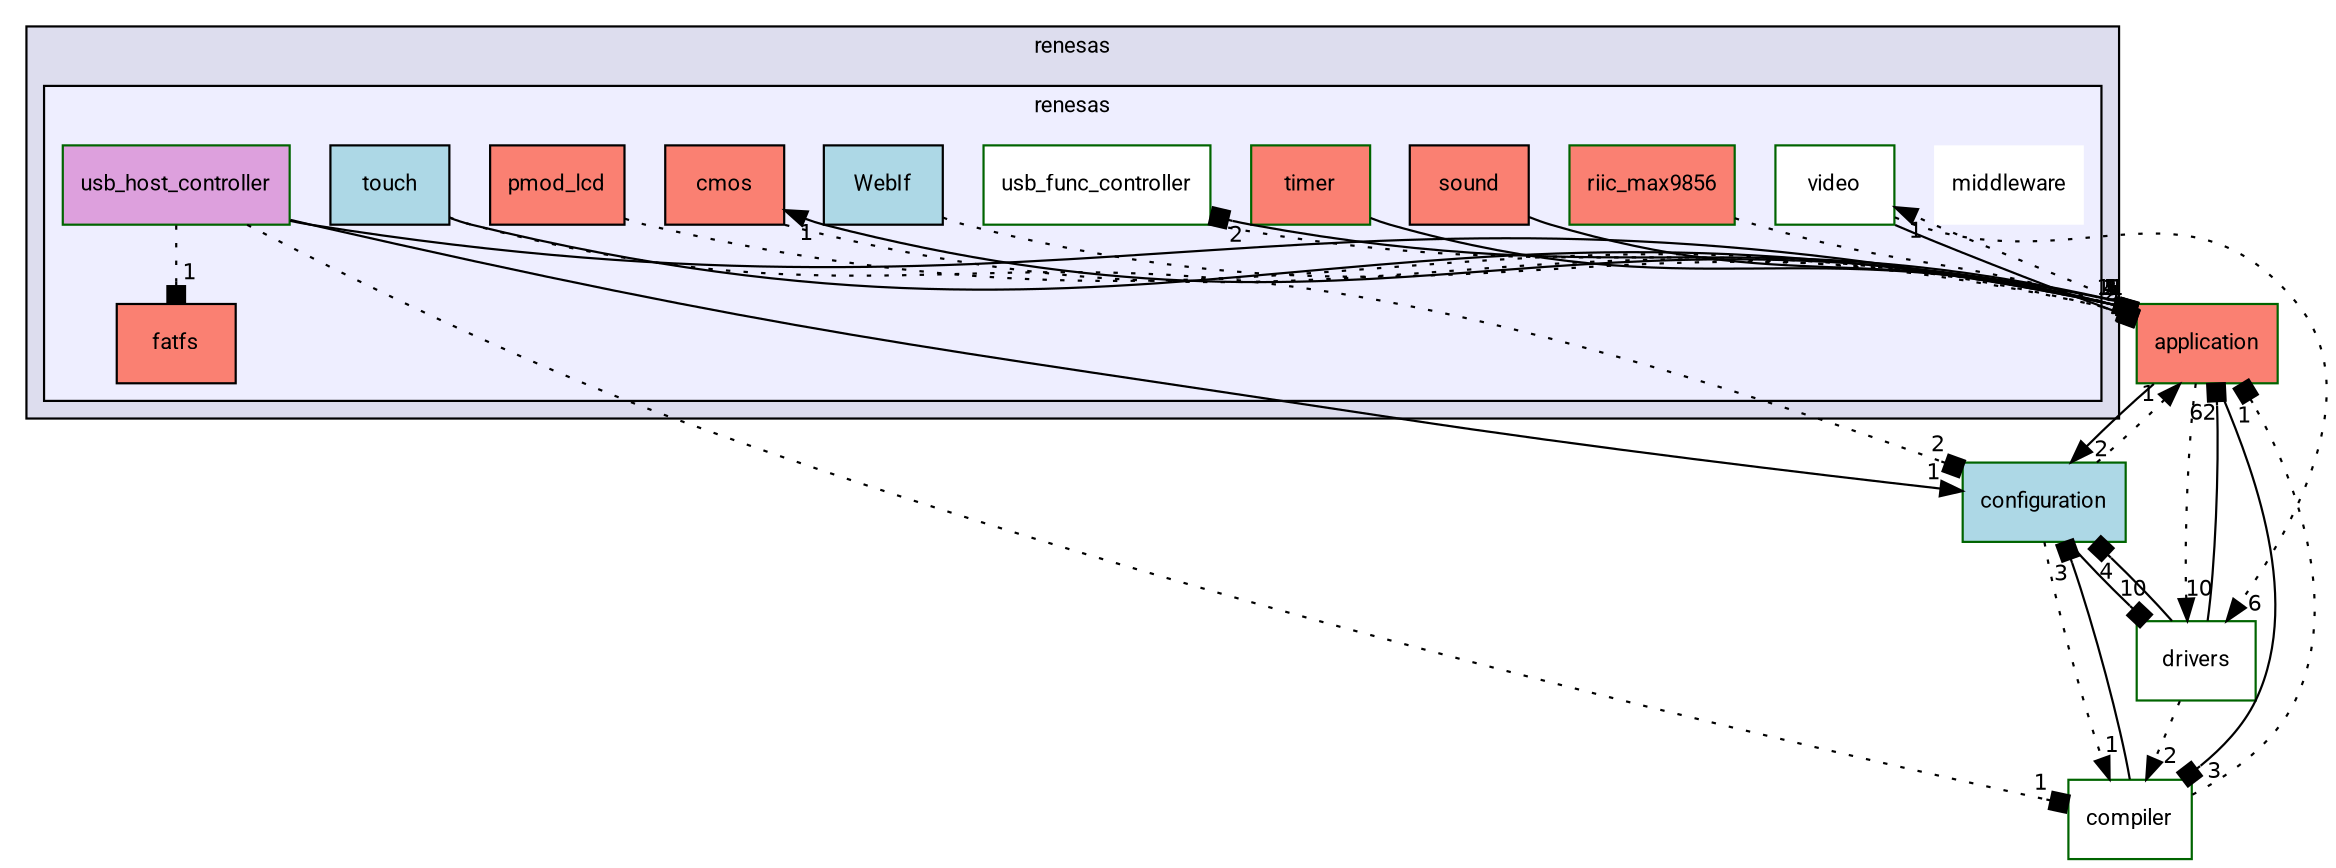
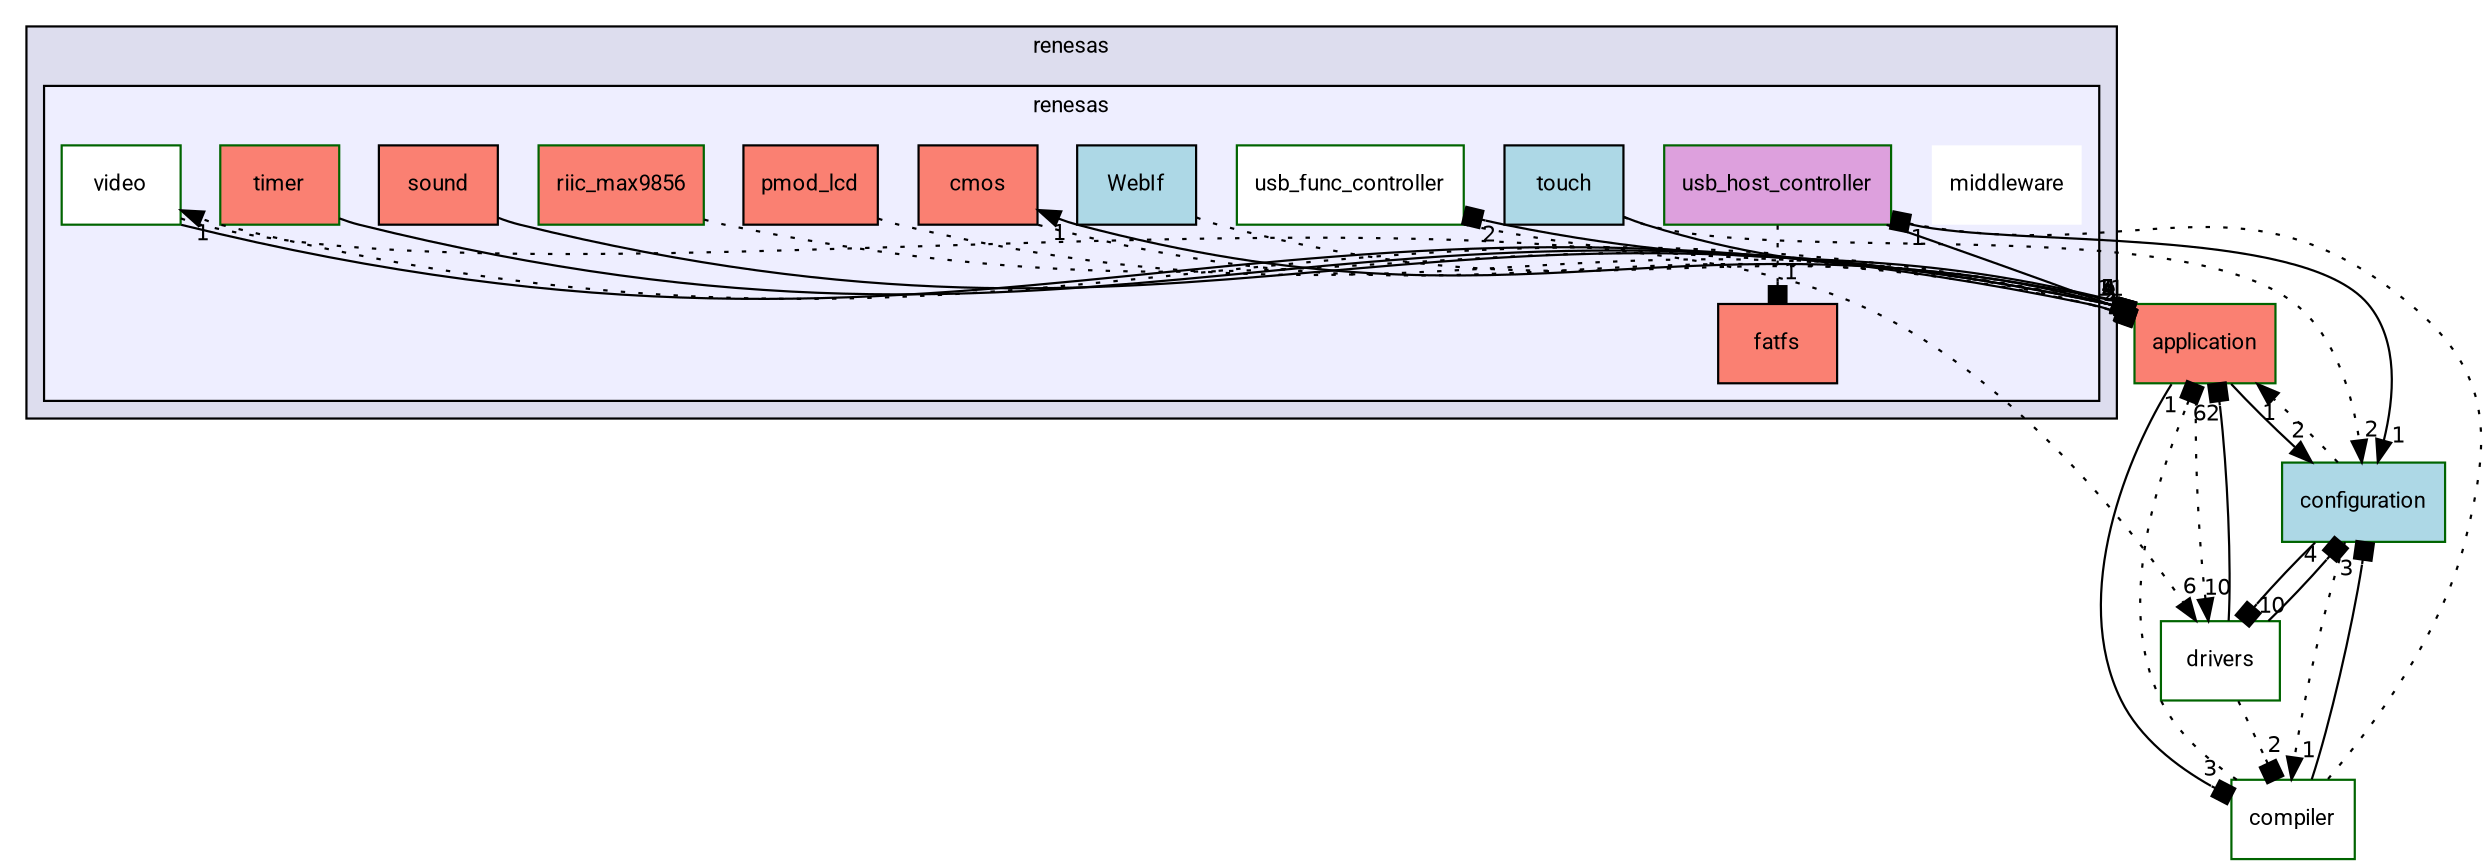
(1356, 297) -> (2144, 256)
(1128, 566) -> (2418, 312)
(2167, 730) -> (2252, 730)
